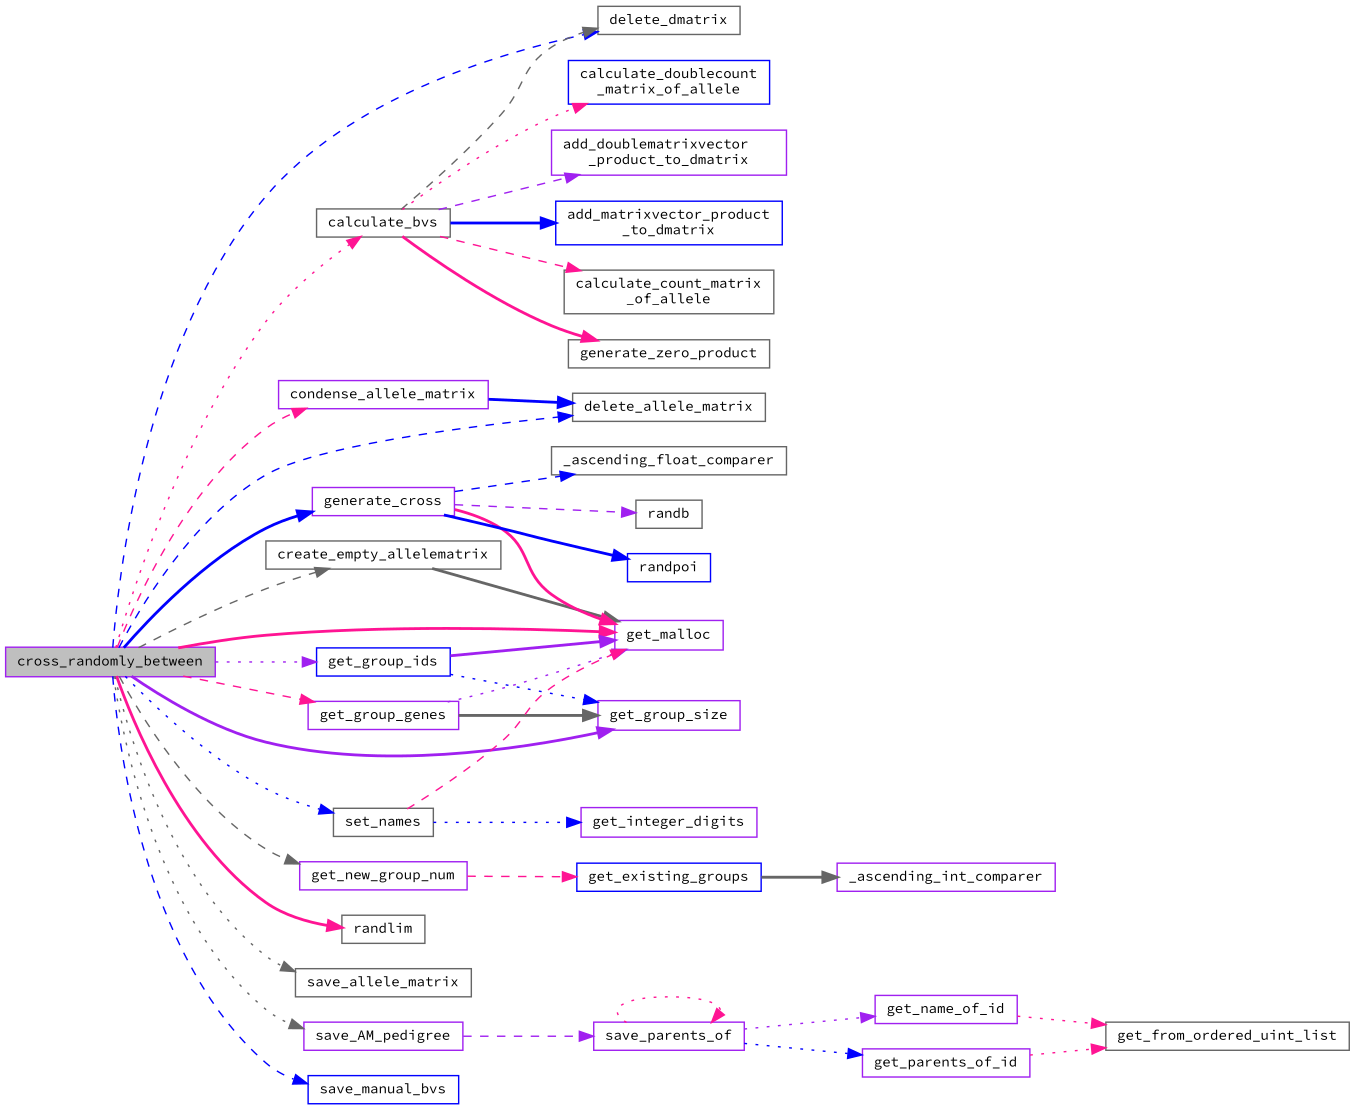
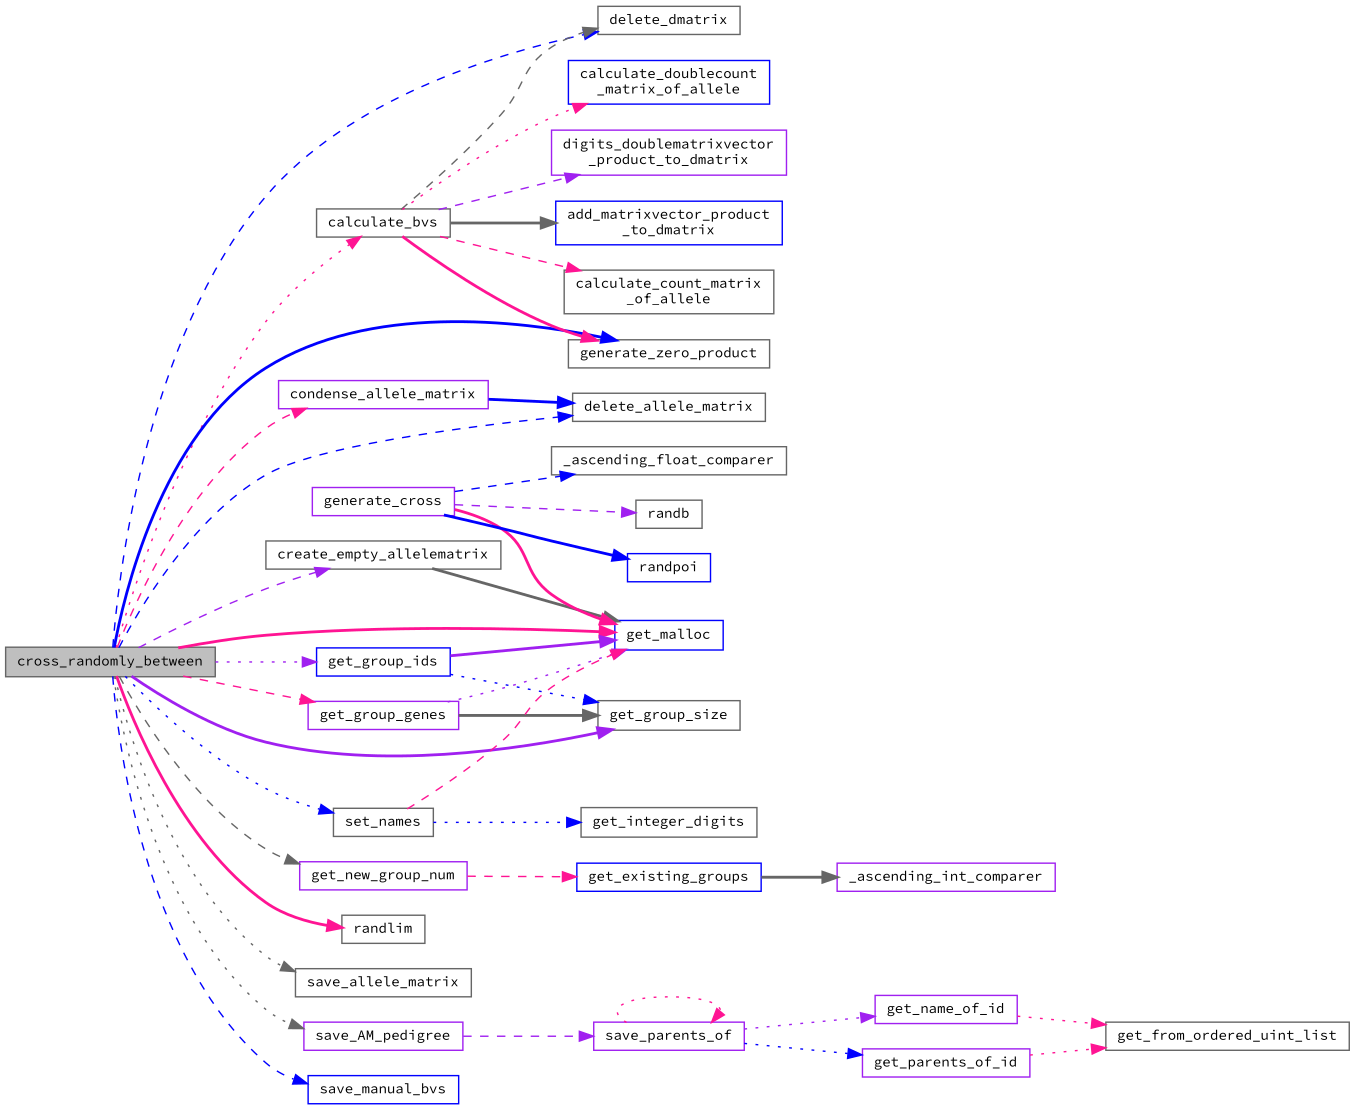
(669, 153) -> (669, 153)
(496, 223) -> (496, 223)
(203, 570) -> (274, 364)
(225, 606) -> (225, 606)
(669, 635) -> (669, 635)
(110, 662) -> (110, 662)
(669, 715) -> (669, 715)
(669, 822) -> (669, 822)
